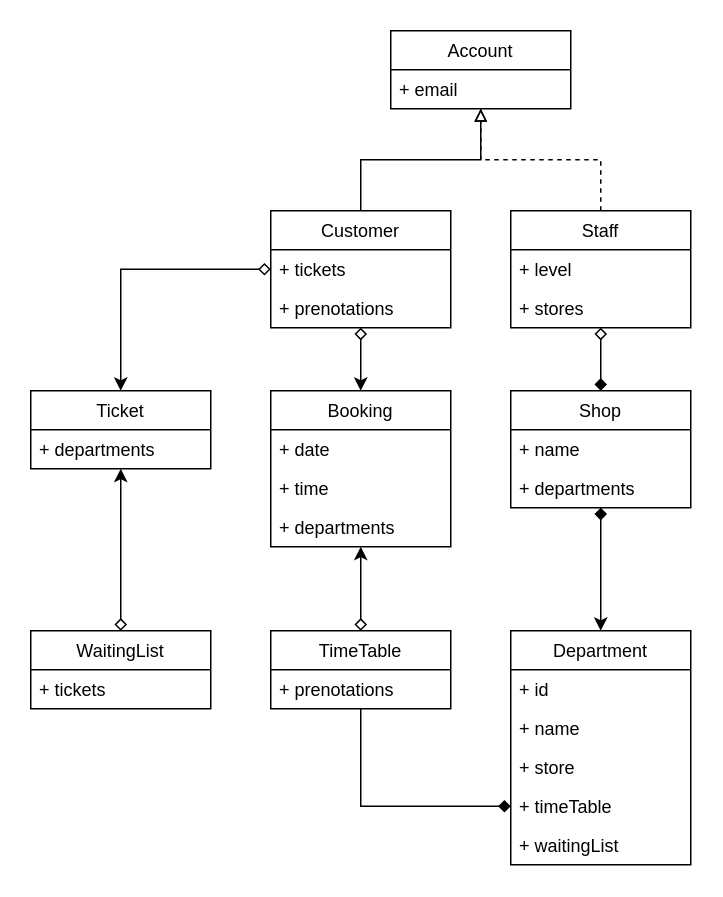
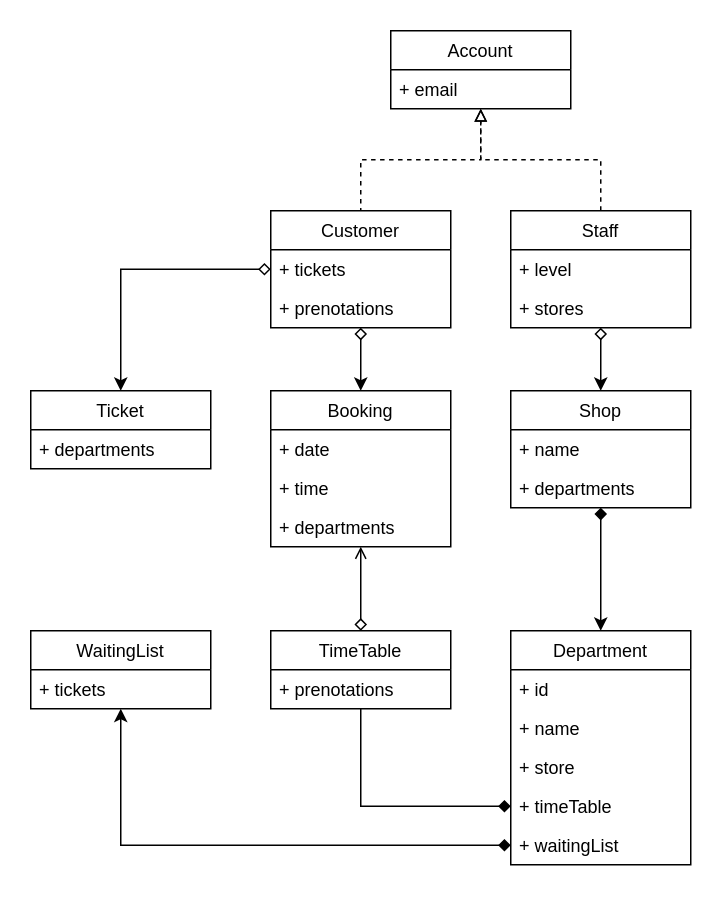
(396, 160) -> (396, 160)
(601, 378) -> (601, 379)
(121, 549) -> none
(361, 558) -> (361, 555)
none -> (247, 845)
